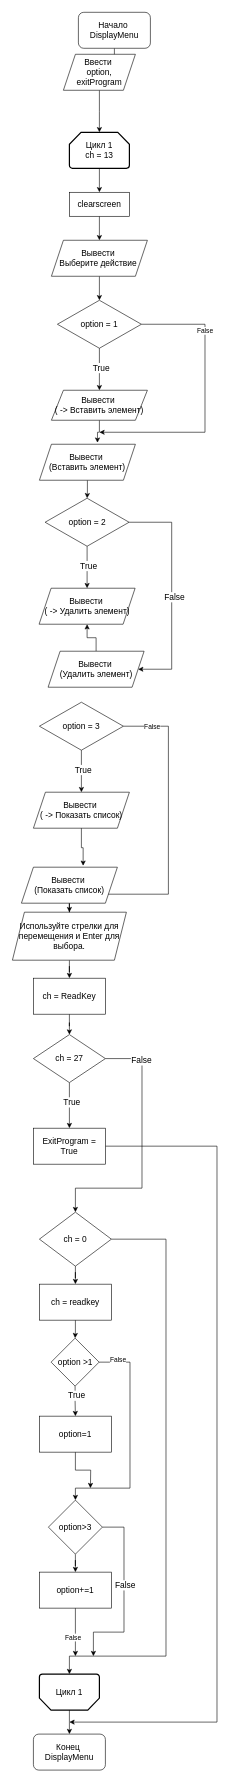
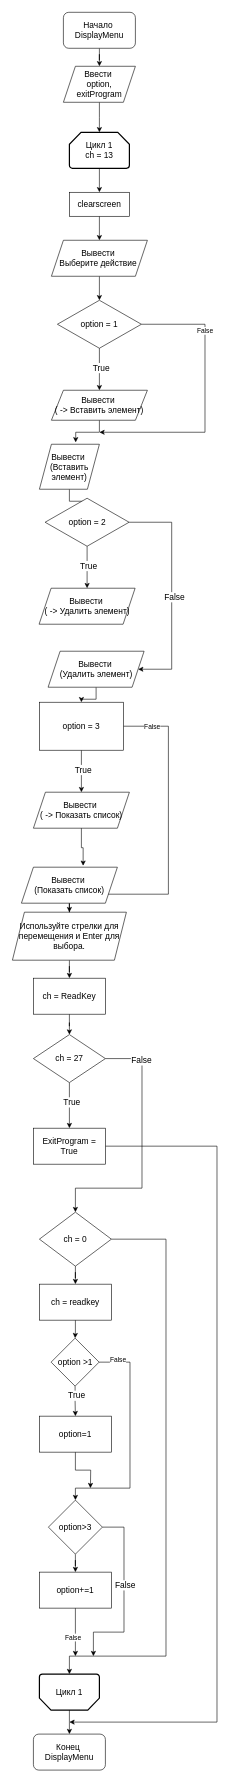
(114, 30) -> (99, 30)
(99, 72) -> (99, 84)
(87, 462) -> (69, 467)
(87, 635) -> (82, 699)
(81, 726) -> (81, 726)
